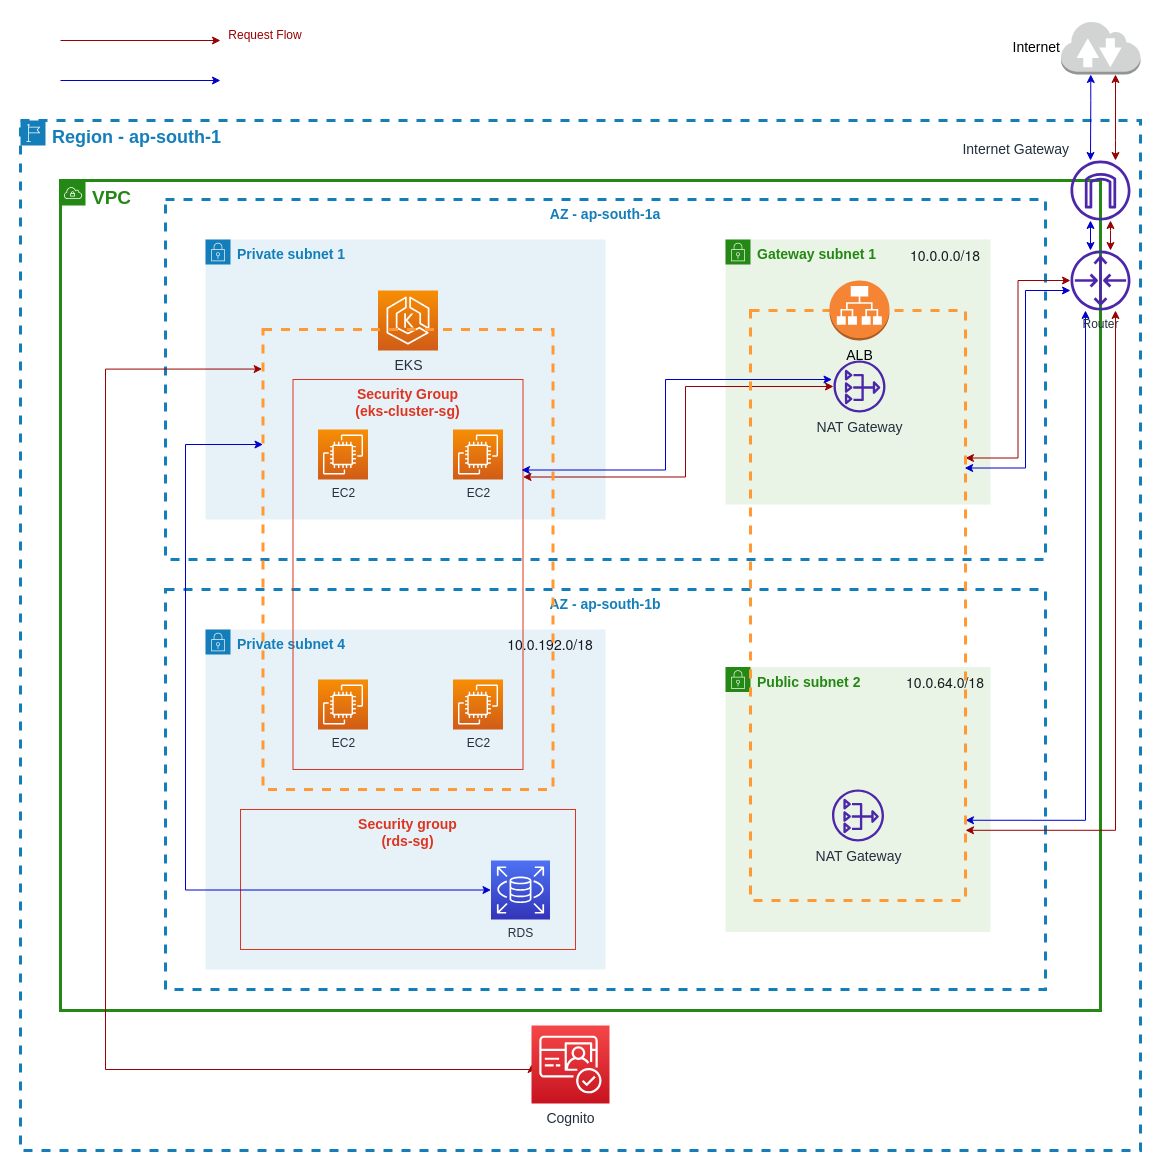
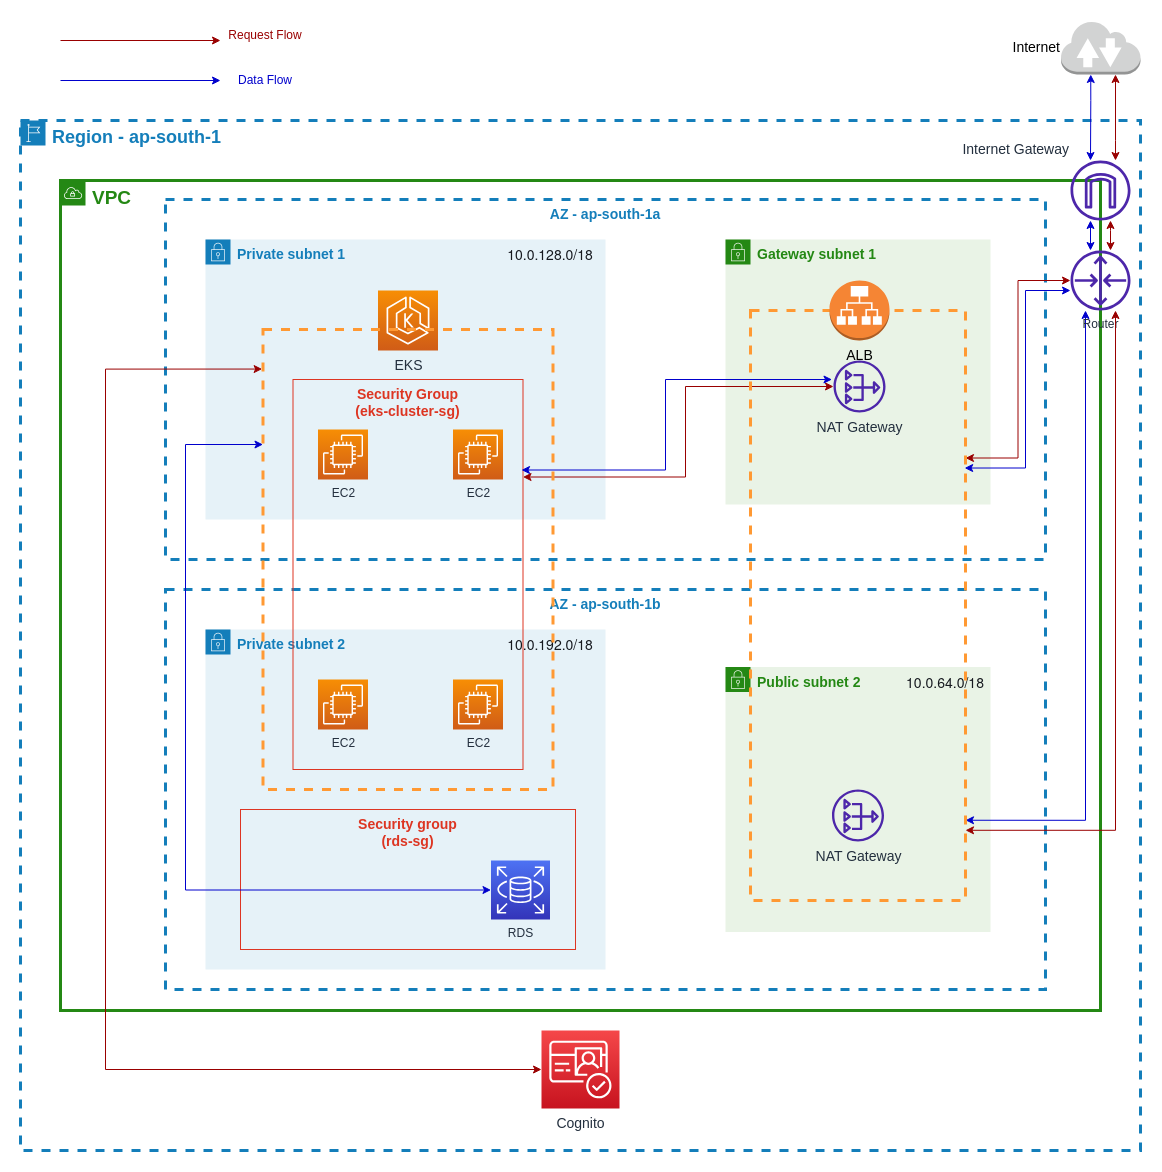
none -> (266, 81)
none -> (551, 255)
(946, 255) -> none
(295, 645) -> (295, 645)
(571, 1065) -> (581, 1070)
